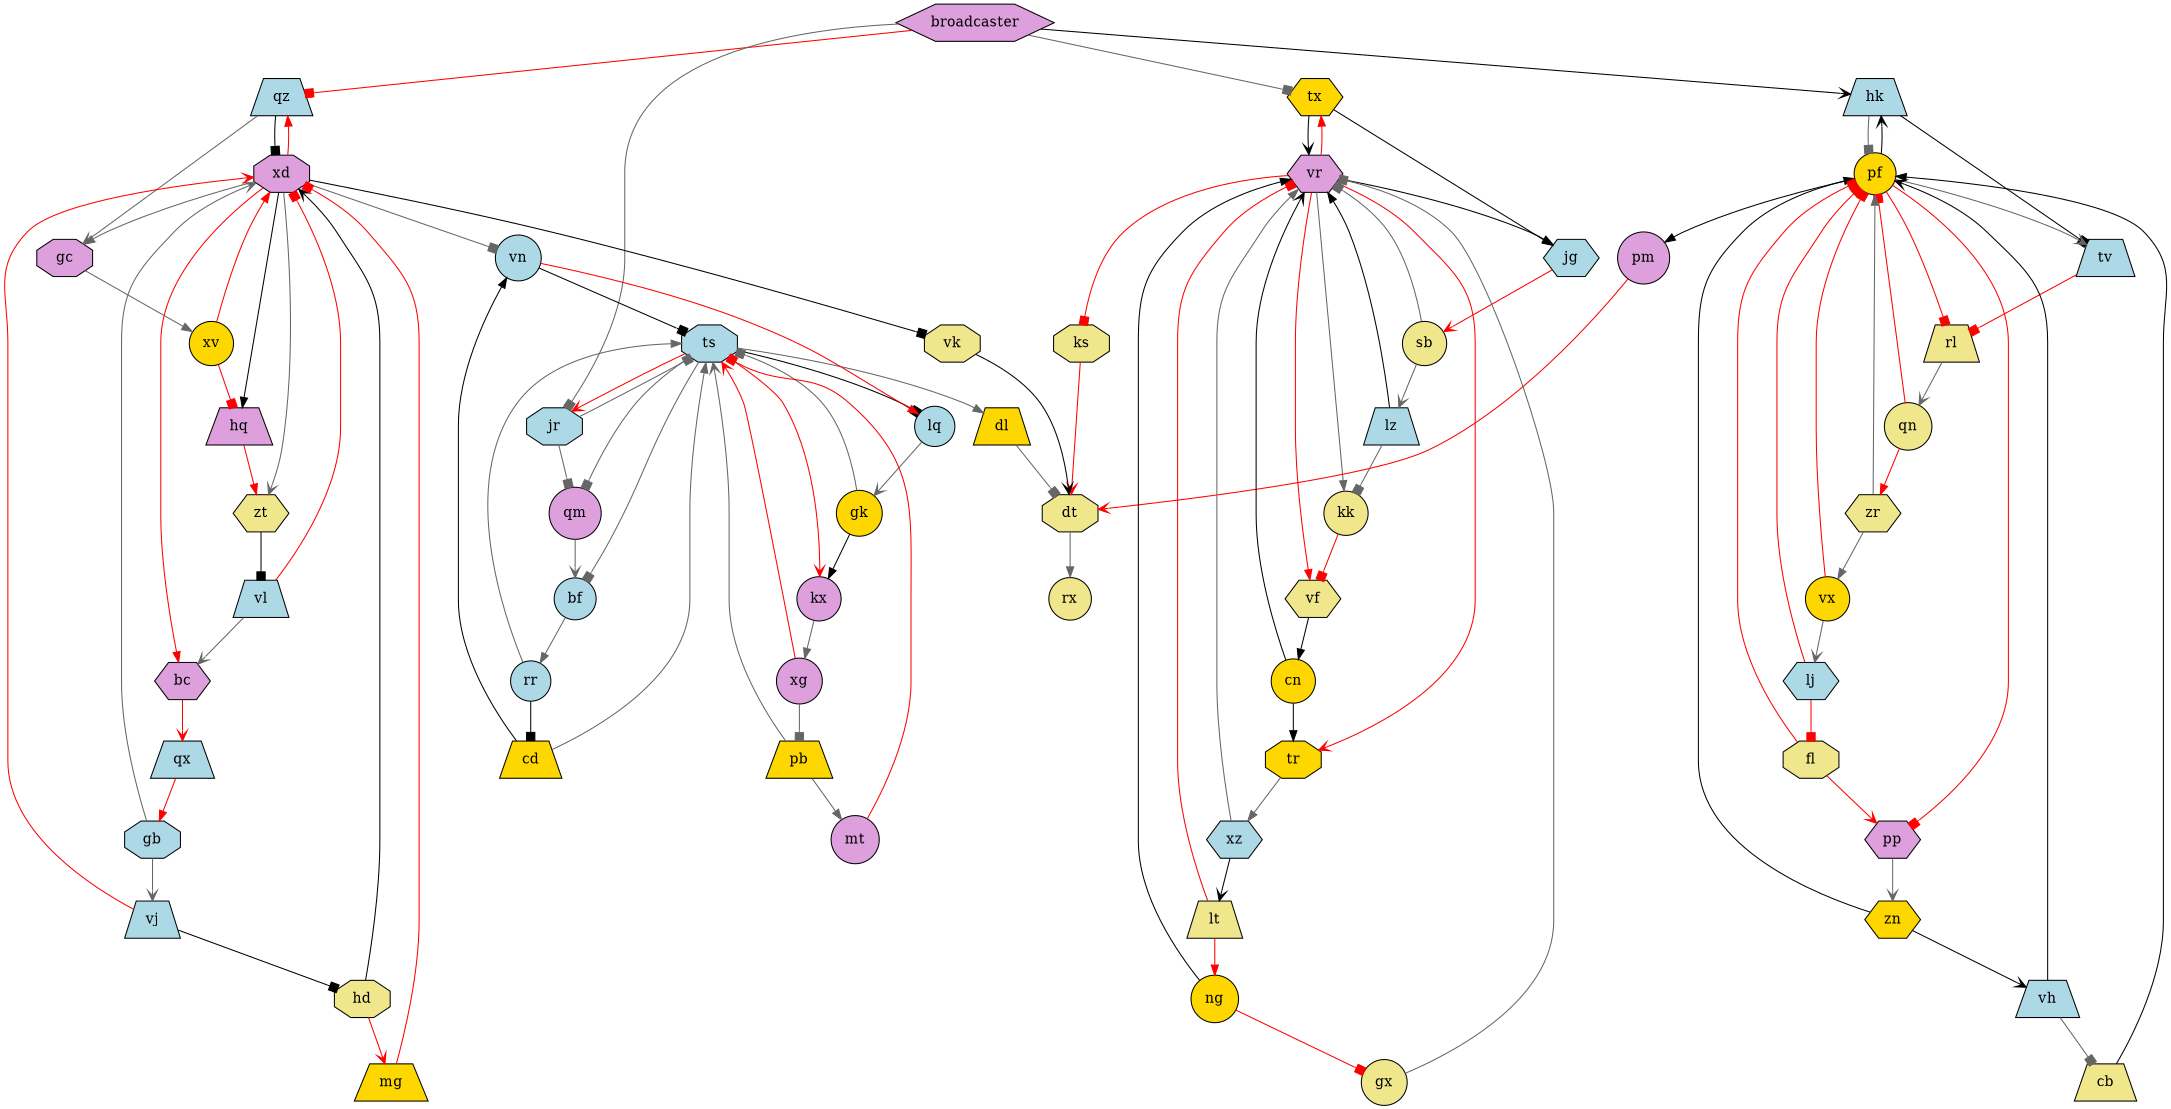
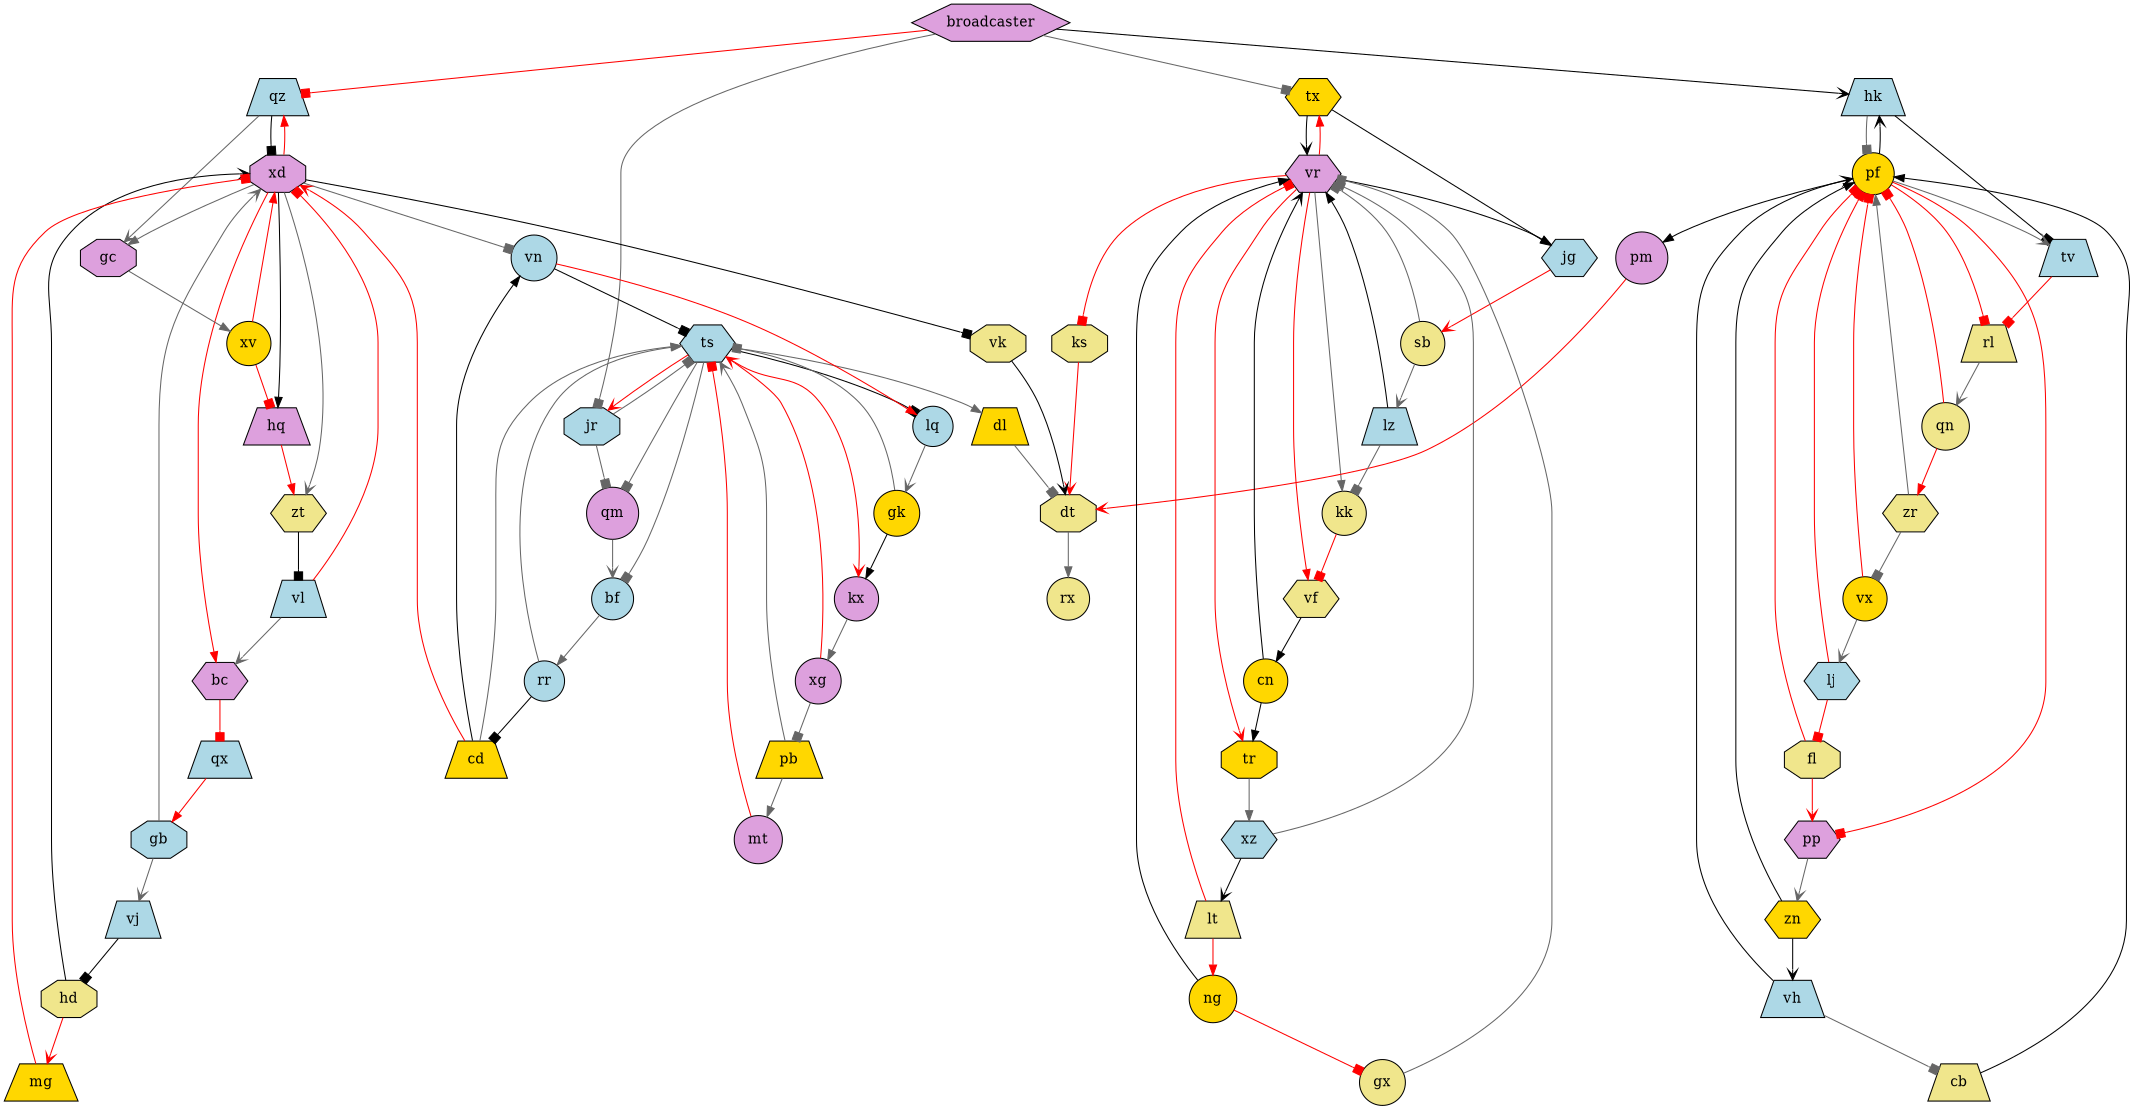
(709, 344) -> (708, 344)
(8, 483) -> (417, 449)
(1853, 551) -> (1891, 551)
(182, 715) -> (220, 715)
